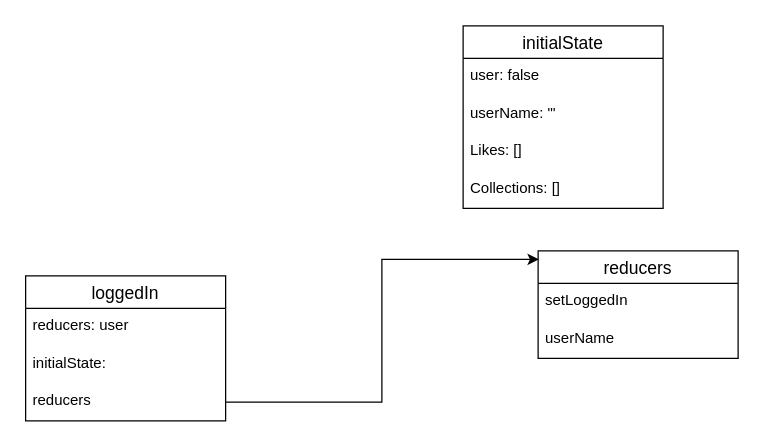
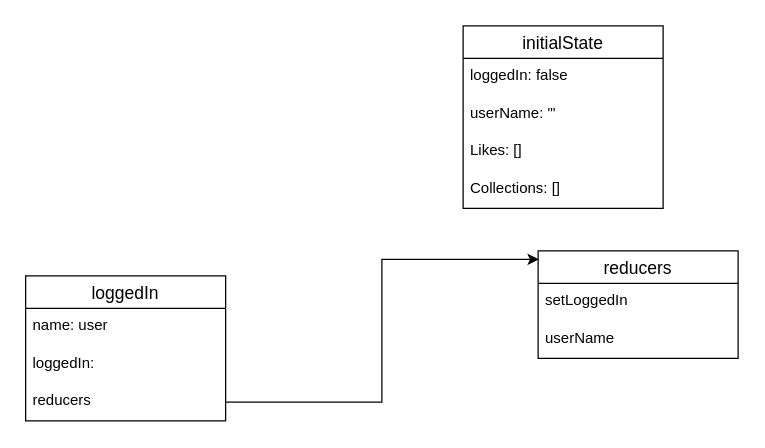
(510, 75) -> (525, 75)
(87, 325) -> (71, 325)
(77, 363) -> (66, 363)
